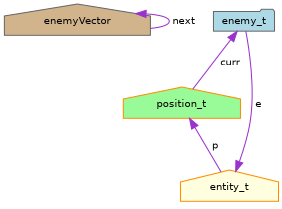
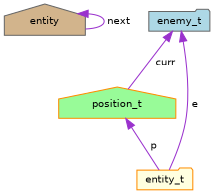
(77, 21) -> (45, 21)
(252, 97) -> (187, 107)
(230, 187) -> (165, 180)
